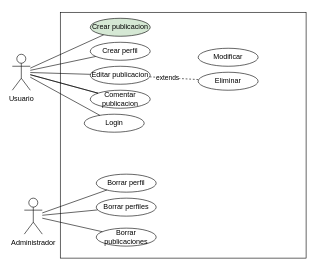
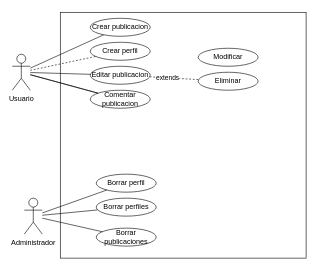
(120, 27) -> (120, 27)
(62, 64) -> (62, 64)
(65, 96) -> none
(114, 123) -> none
